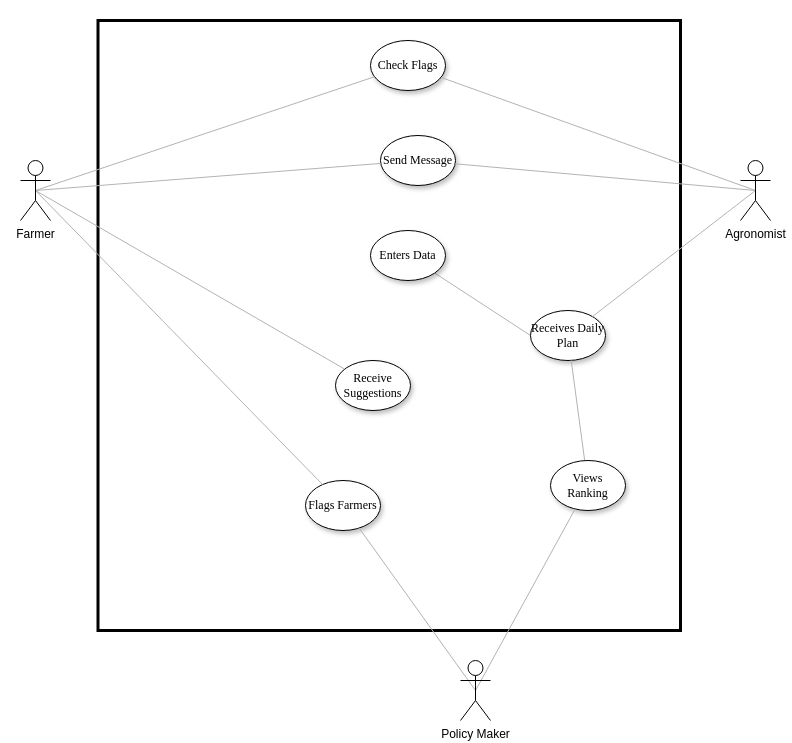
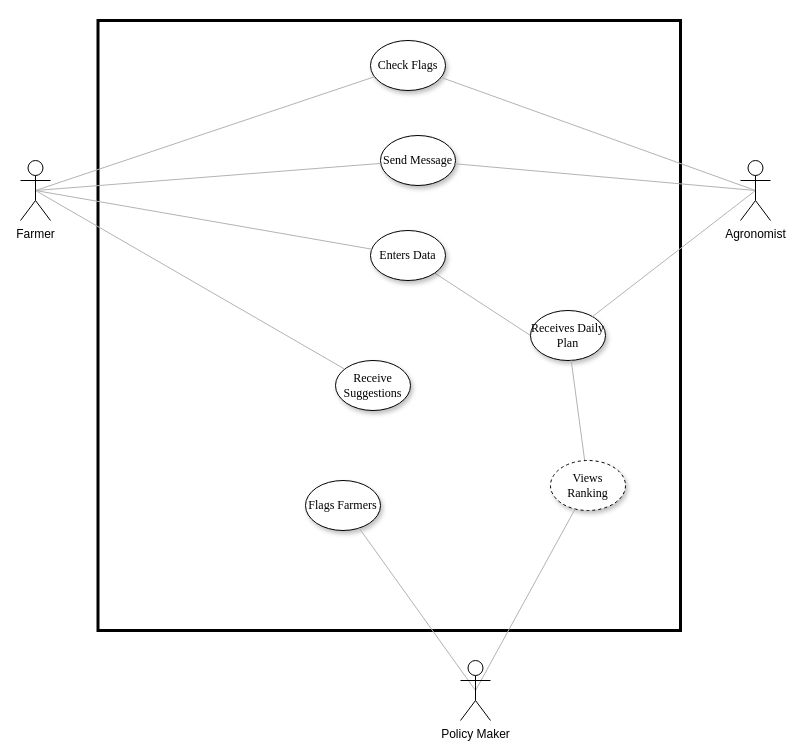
(96, 253) -> (97, 201)
(588, 486) -> (588, 486)
